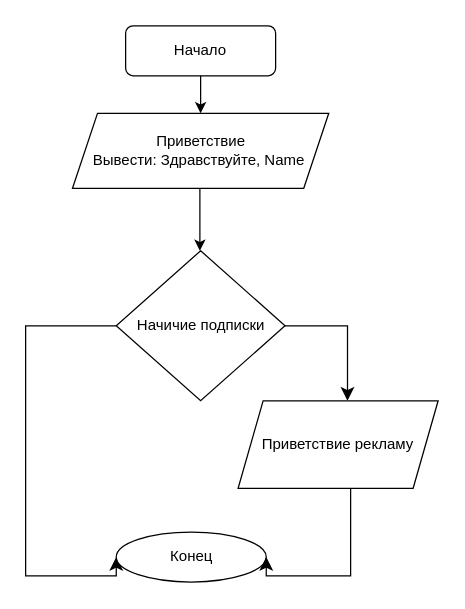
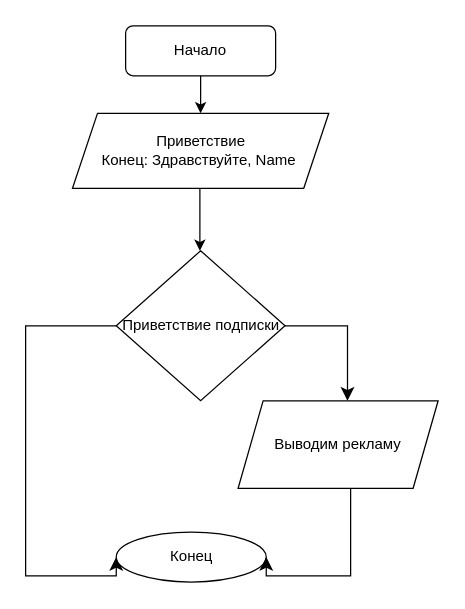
(201, 151) -> (201, 151)
(201, 326) -> (201, 326)
(338, 444) -> (338, 444)
